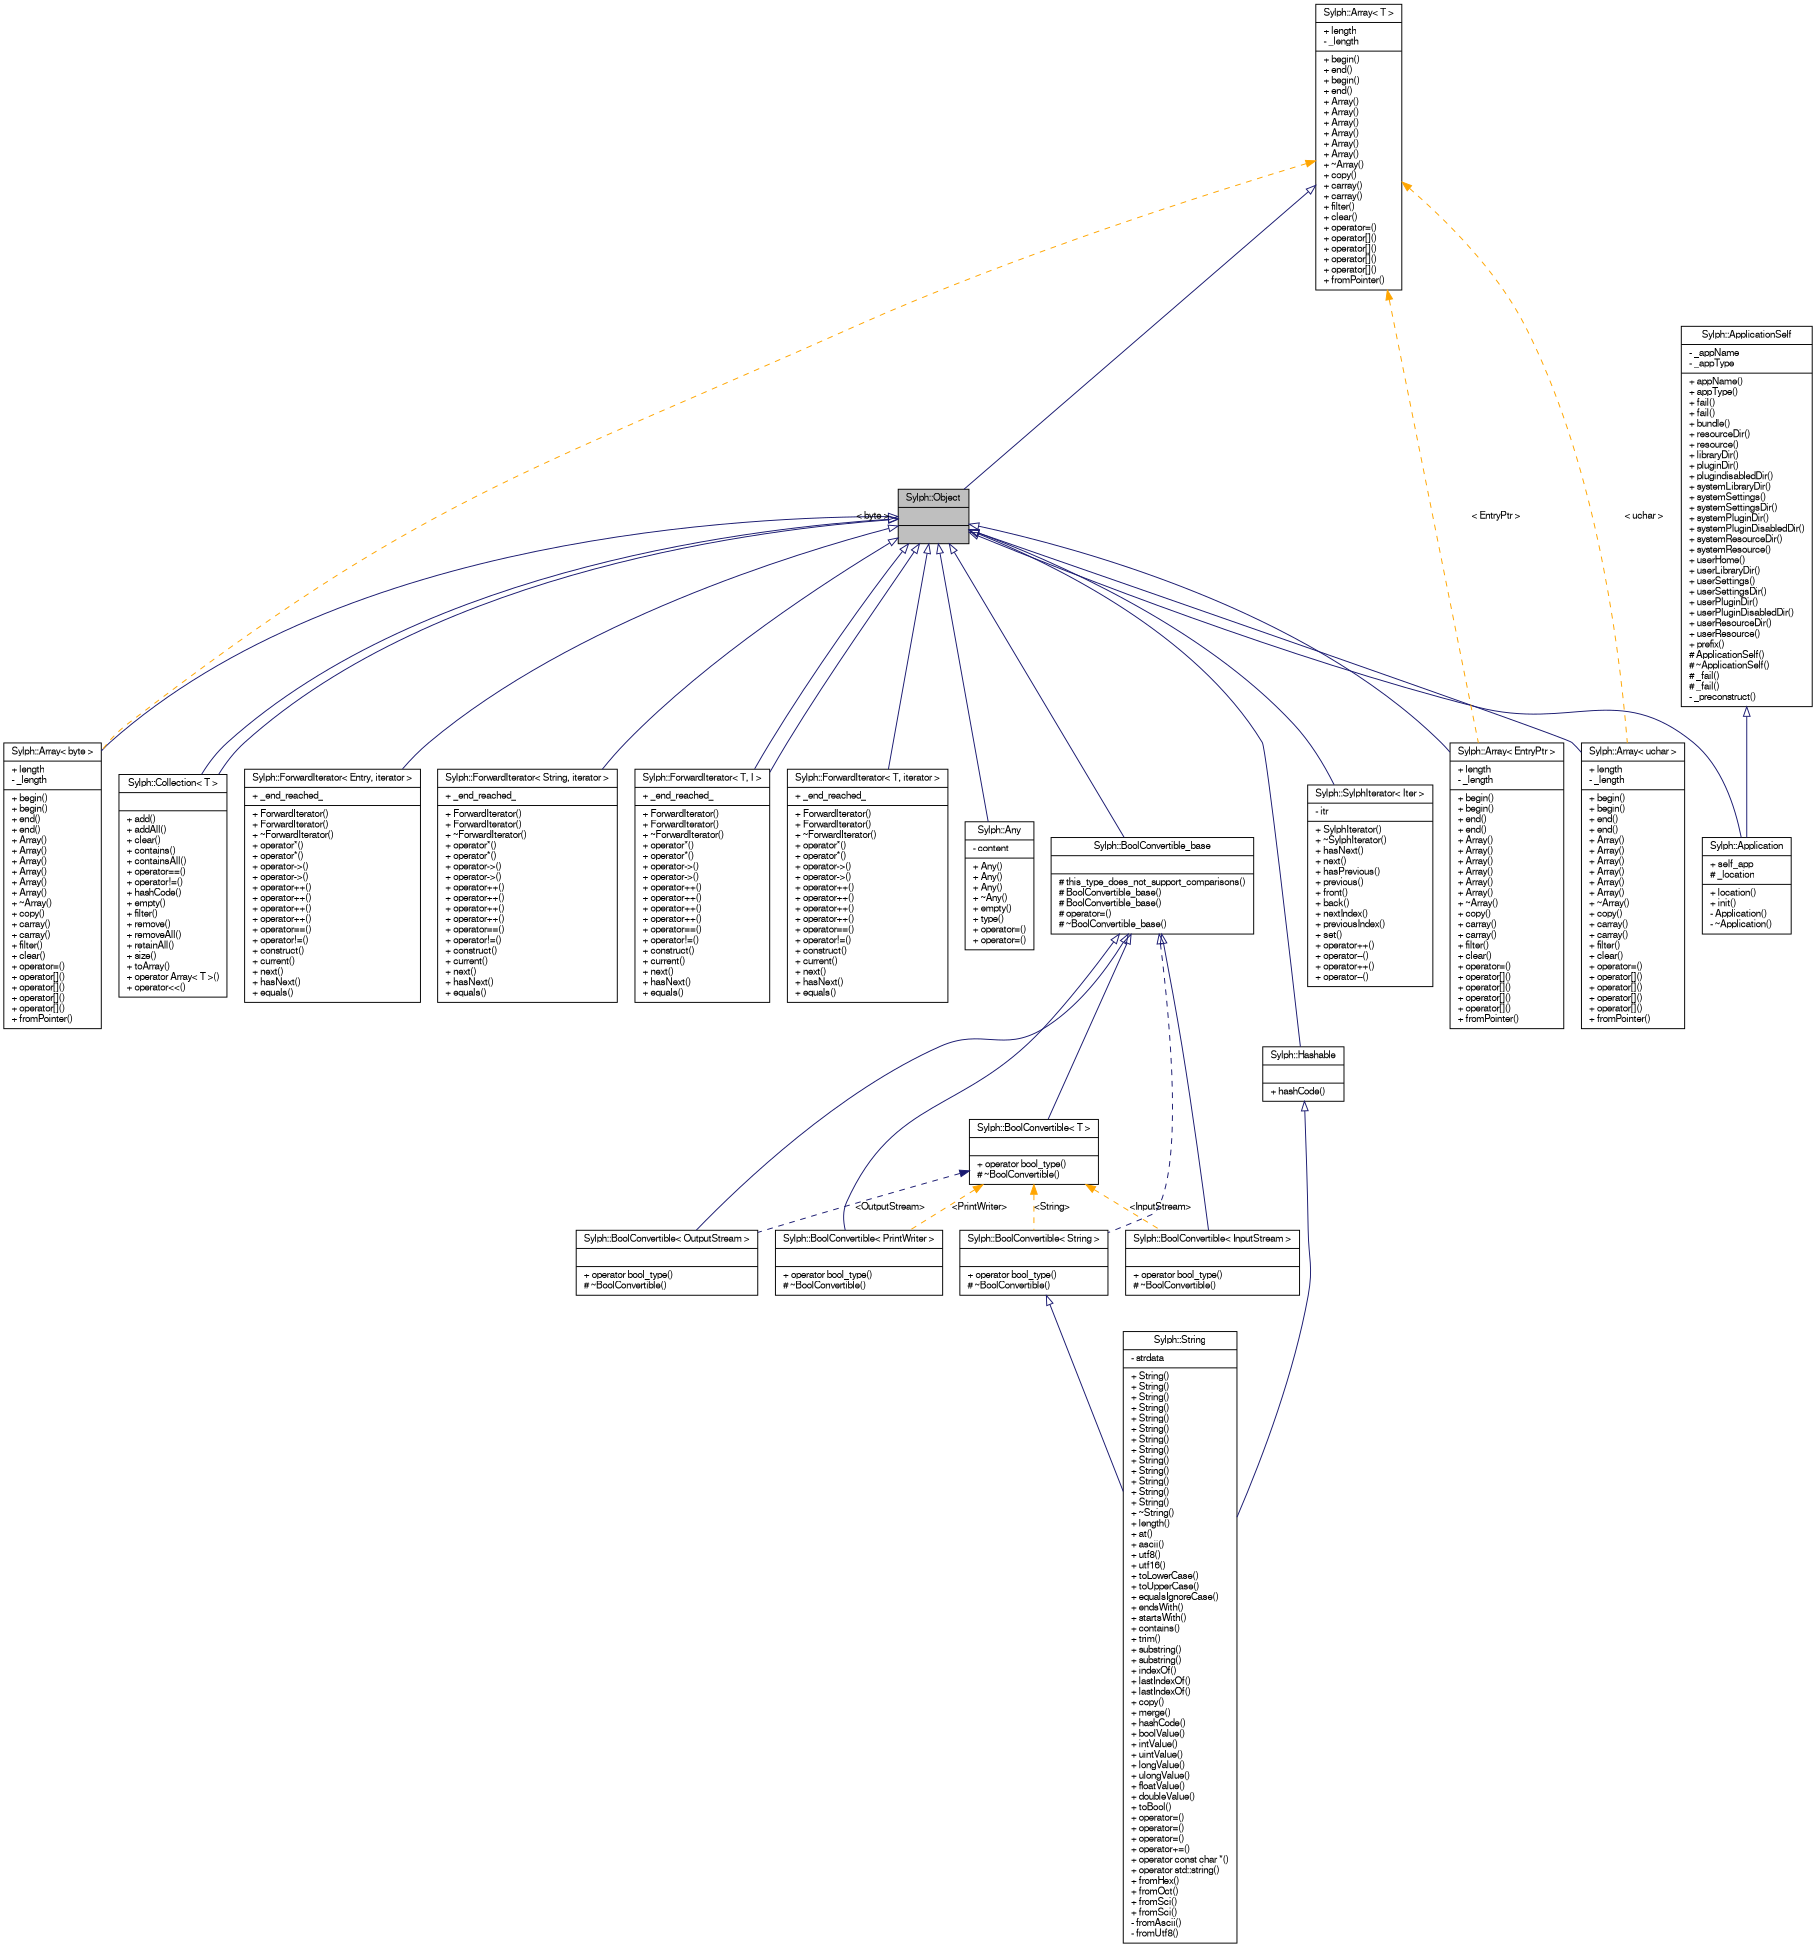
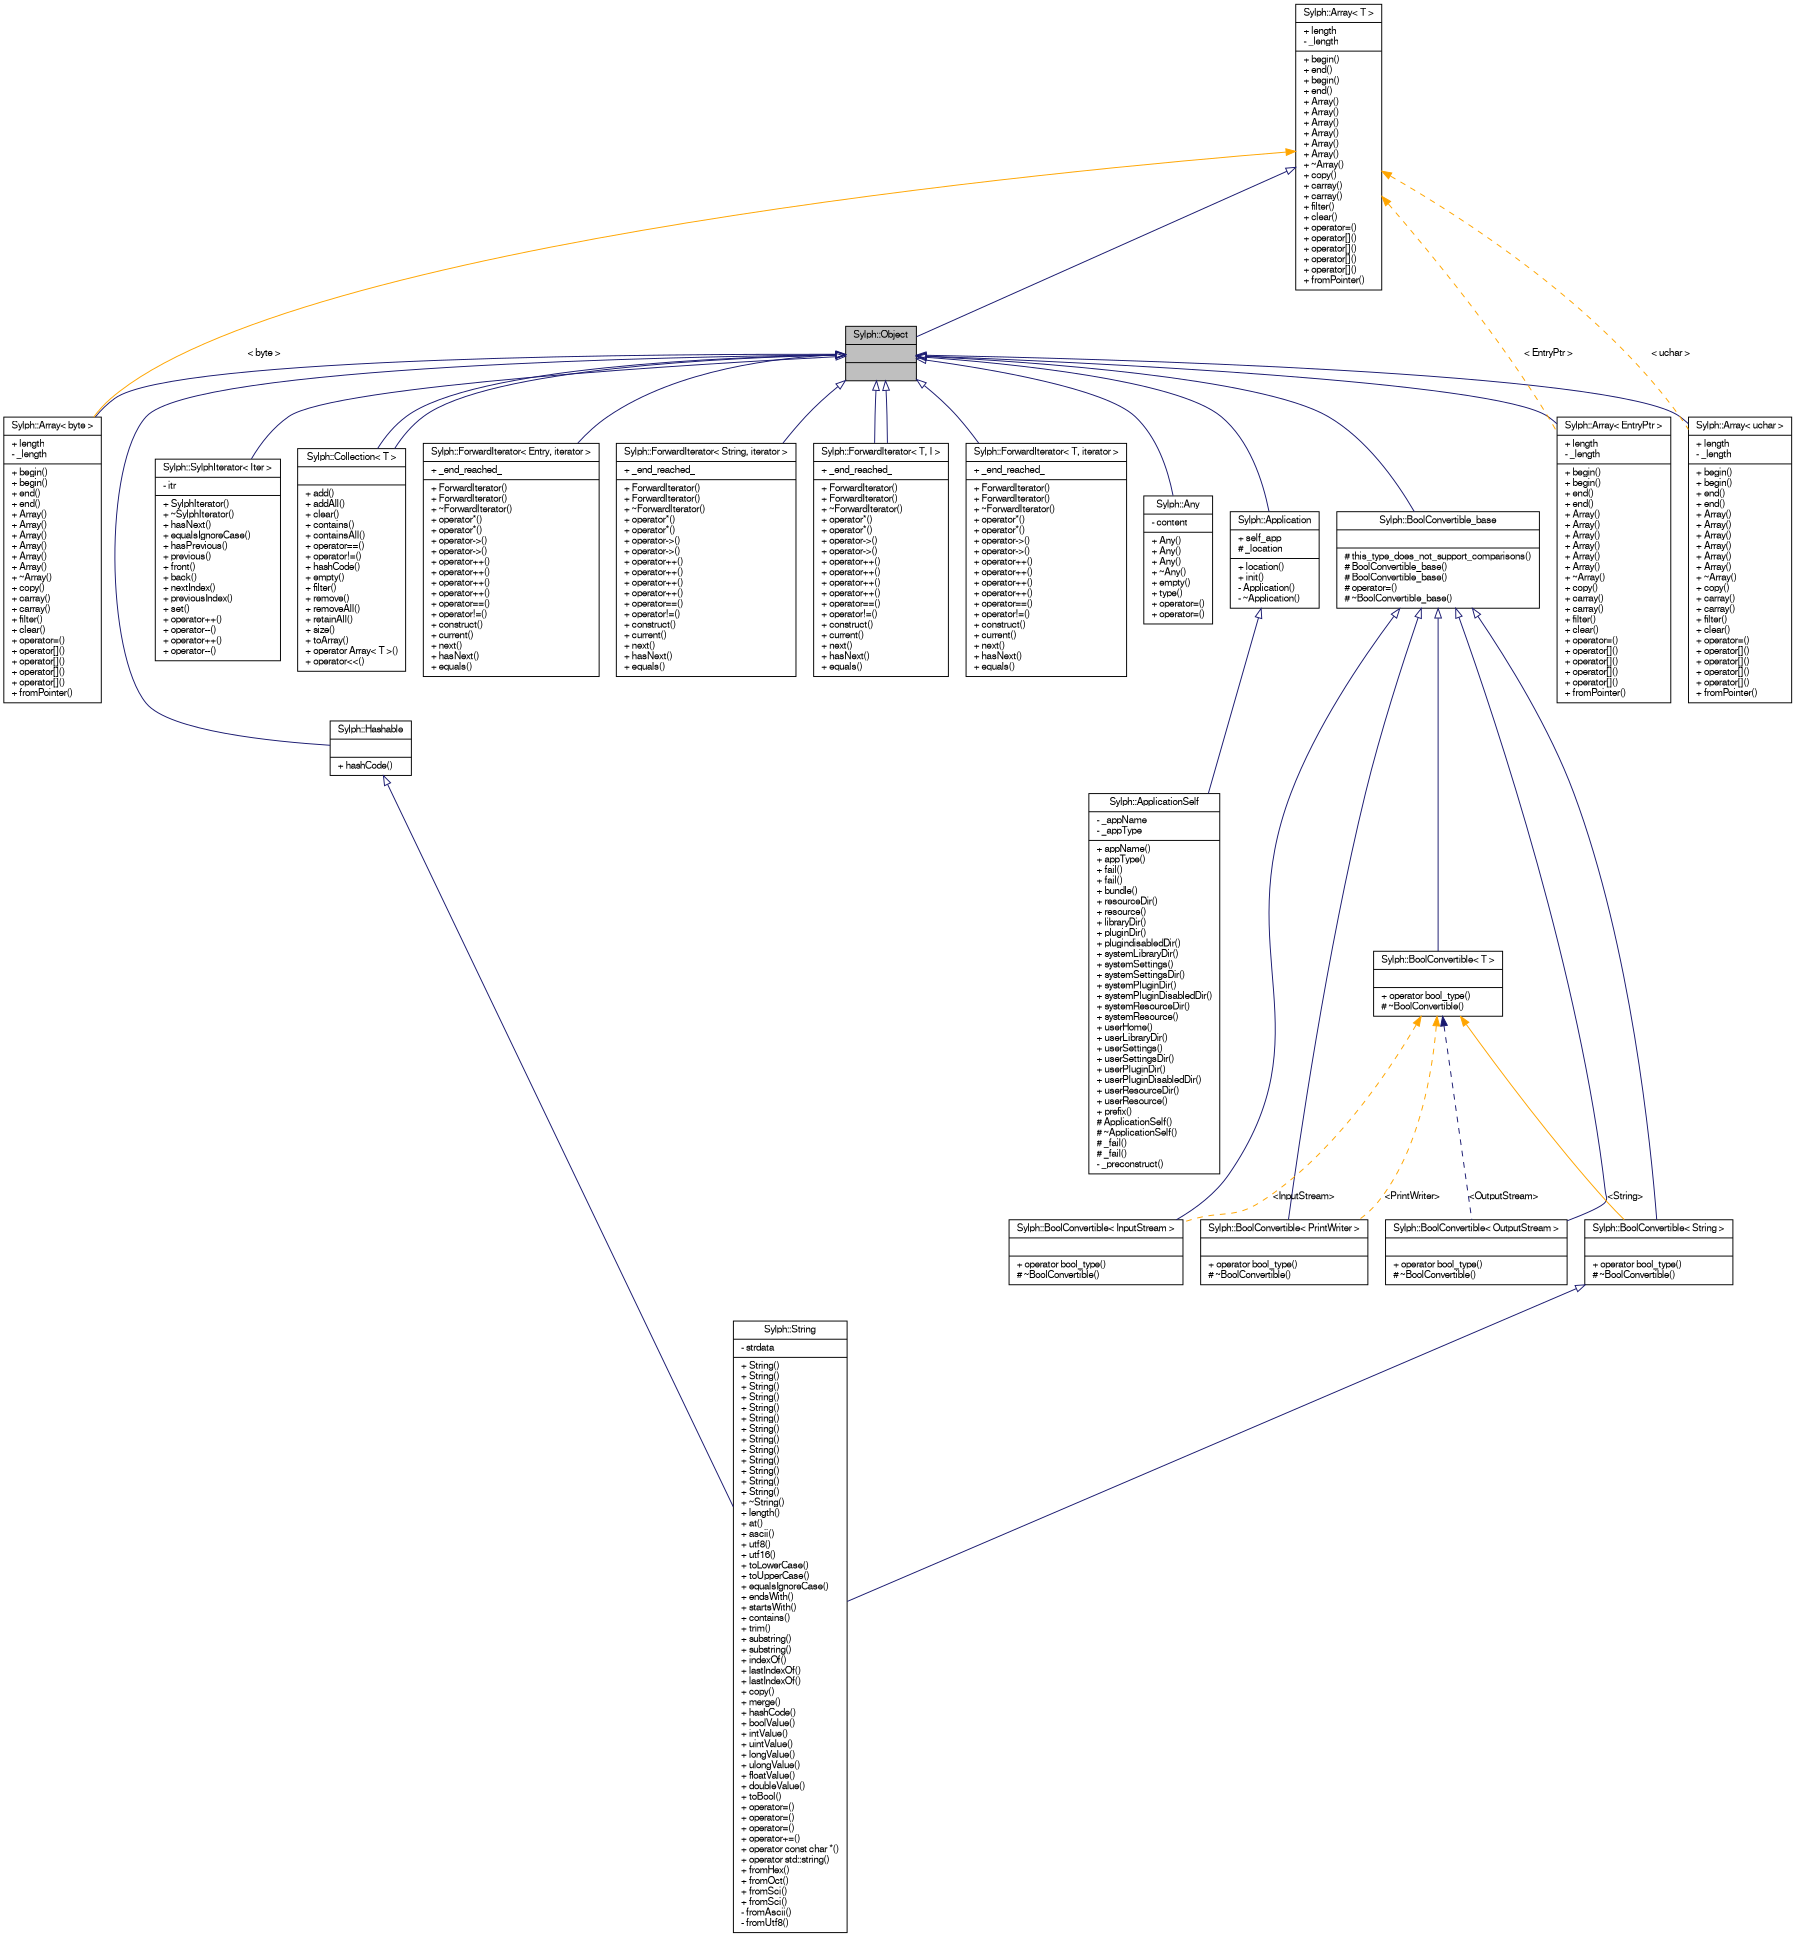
(676, 405) -> (673, 225)
(1747, 777) -> (1233, 706)
(1331, 861) -> (207, 536)
(1172, 1105) -> (1608, 905)
(1034, 1212) -> (1542, 1125)
